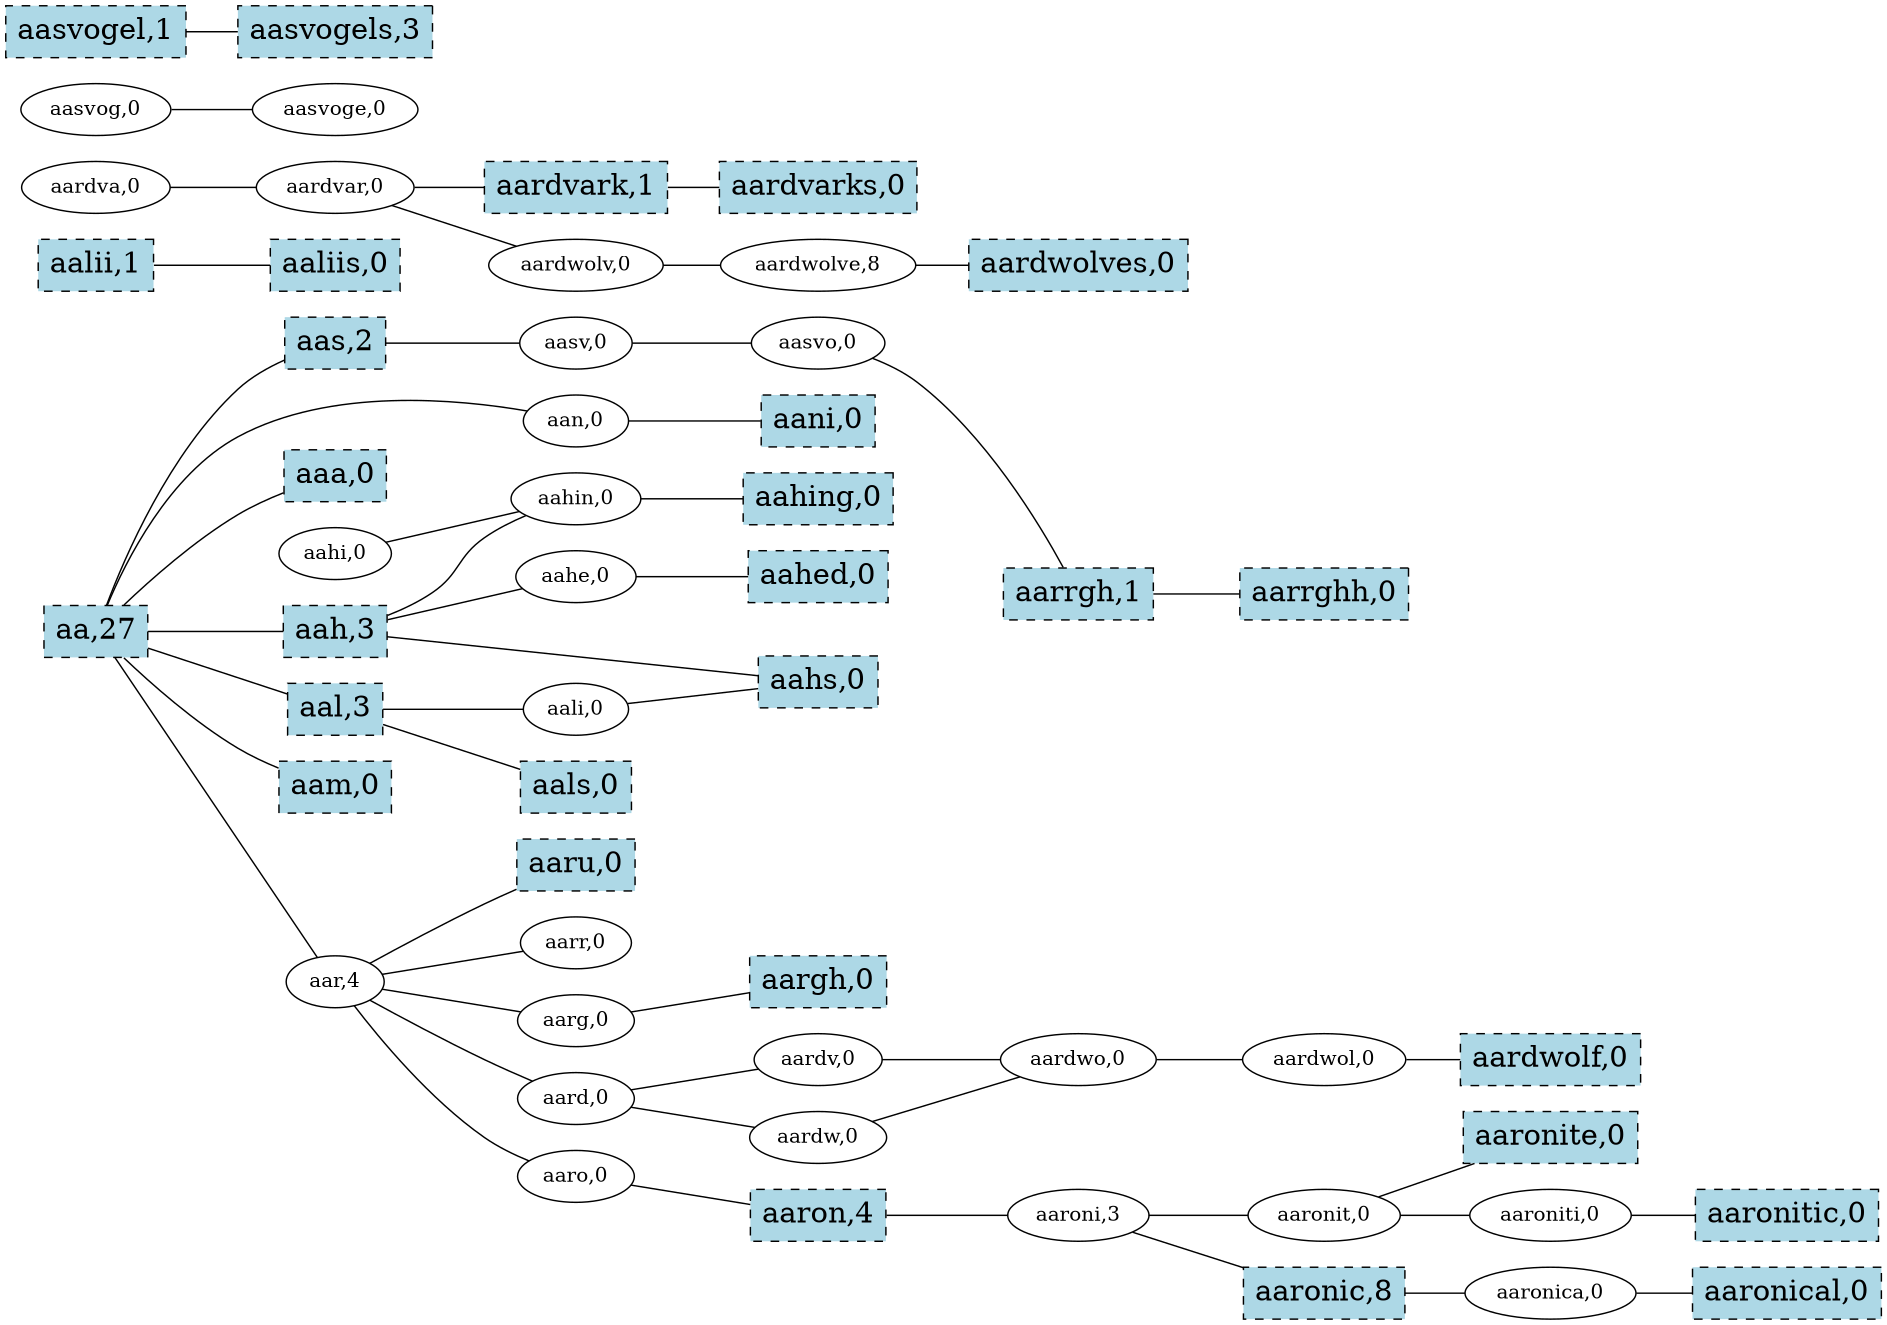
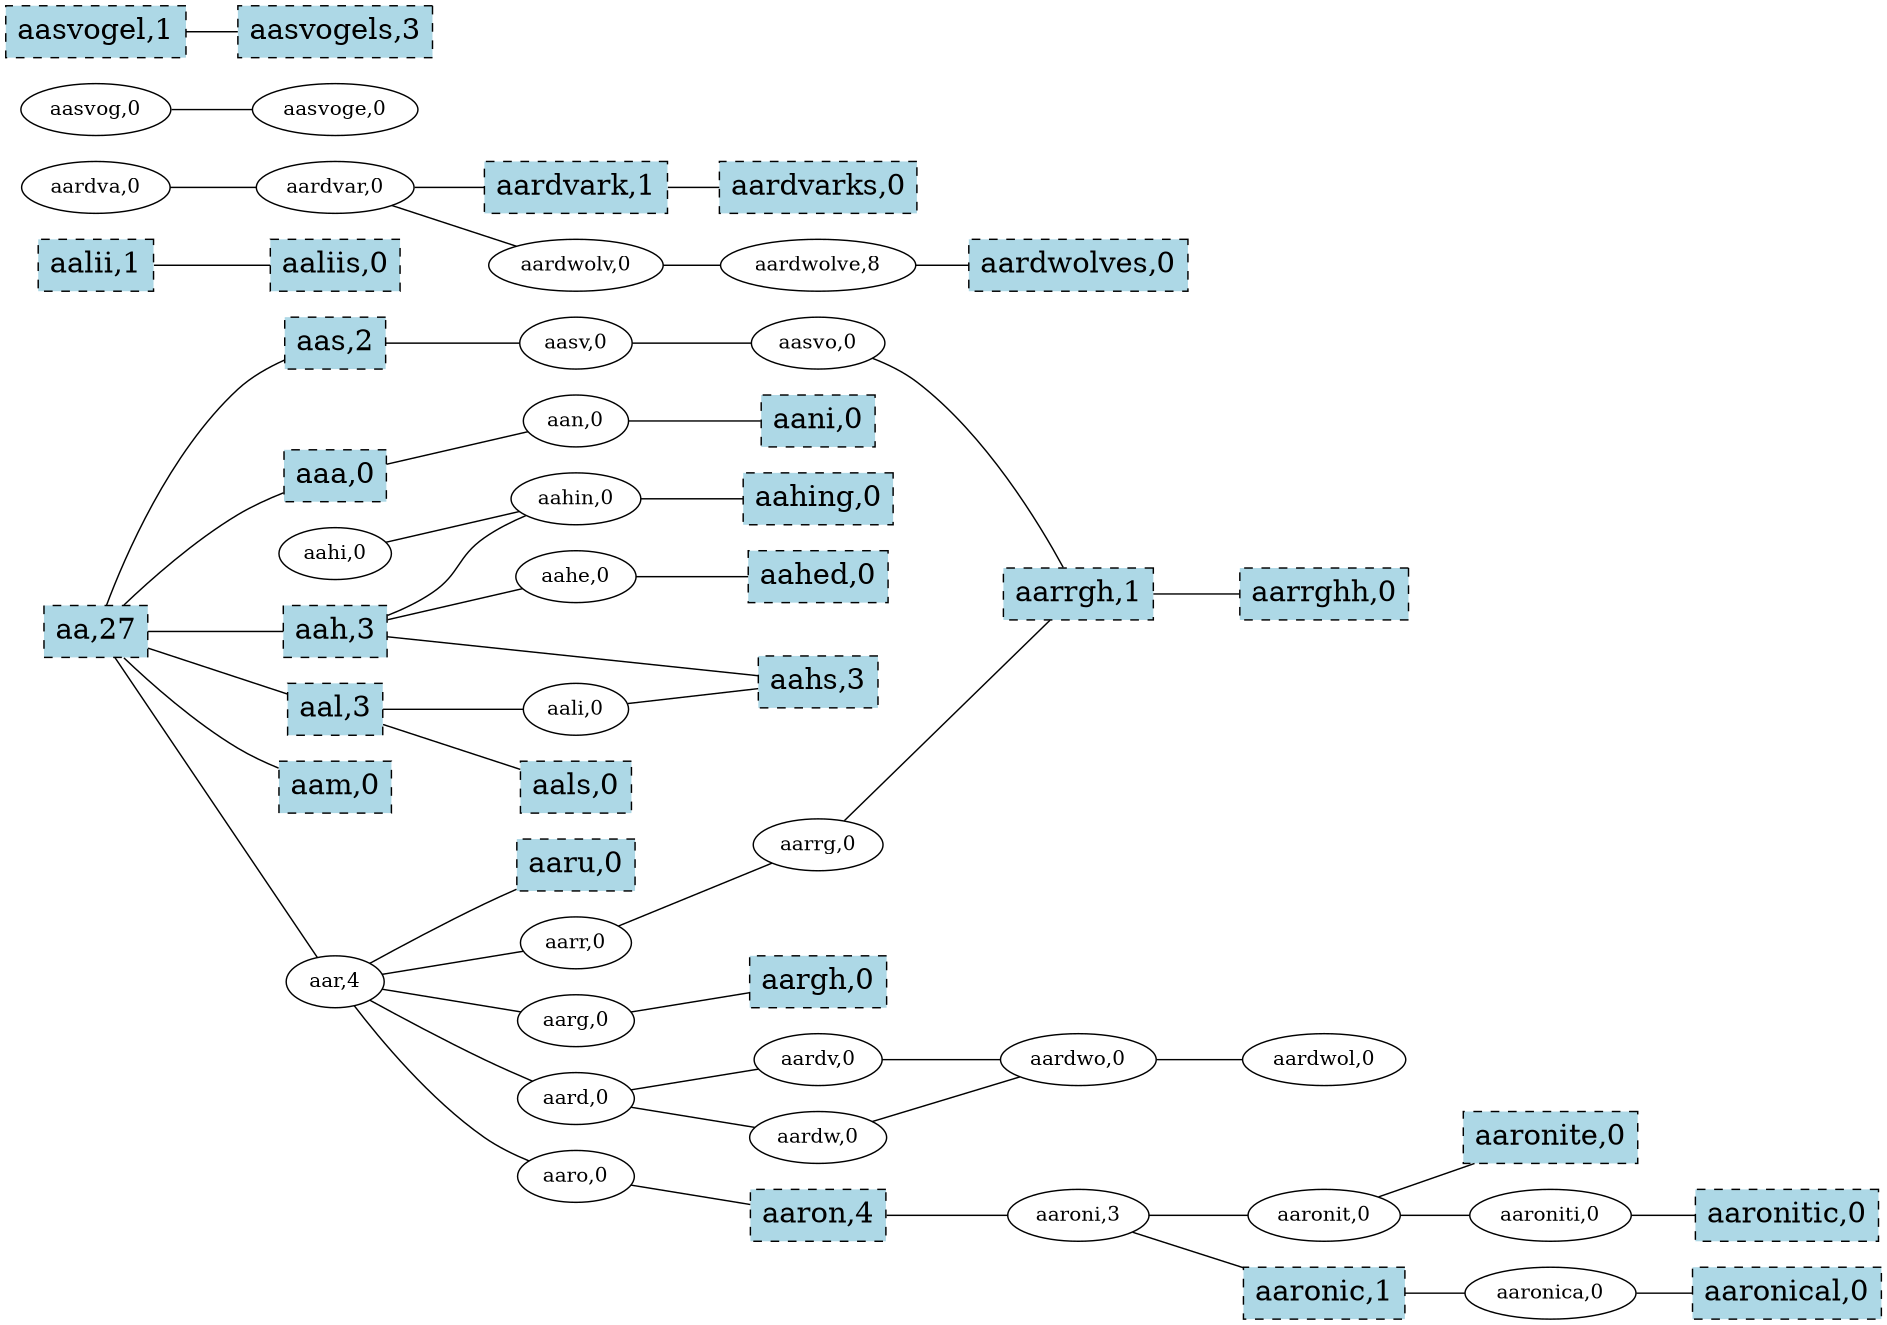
(274, 421) -> (457, 448)
(818, 682) -> (818, 682)
none -> (818, 845)
(1551, 1060) -> none
(1324, 1293) -> (1324, 1293)
